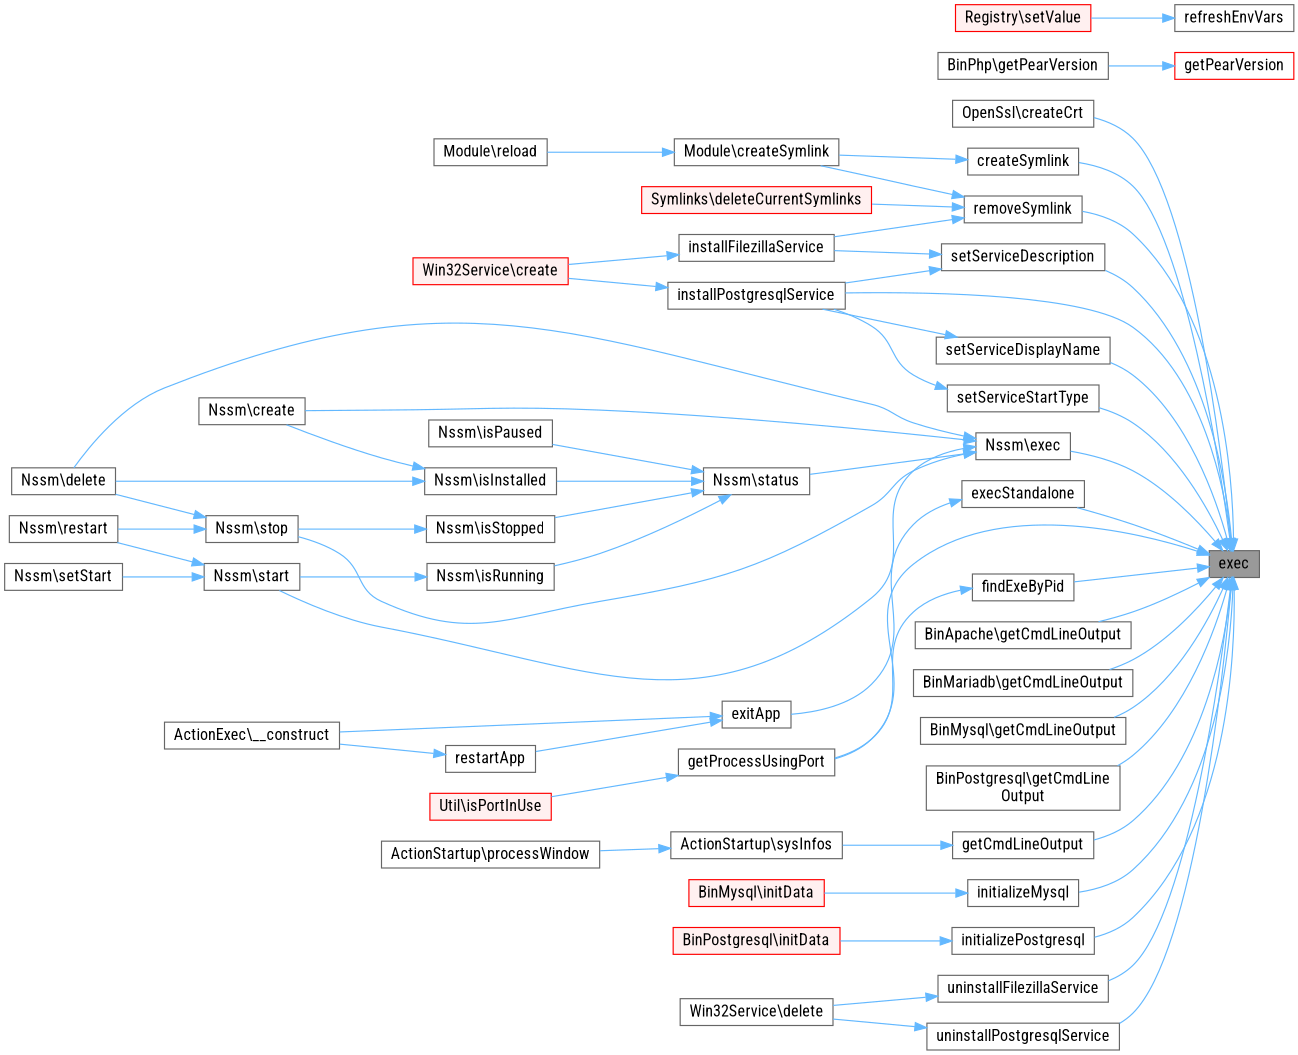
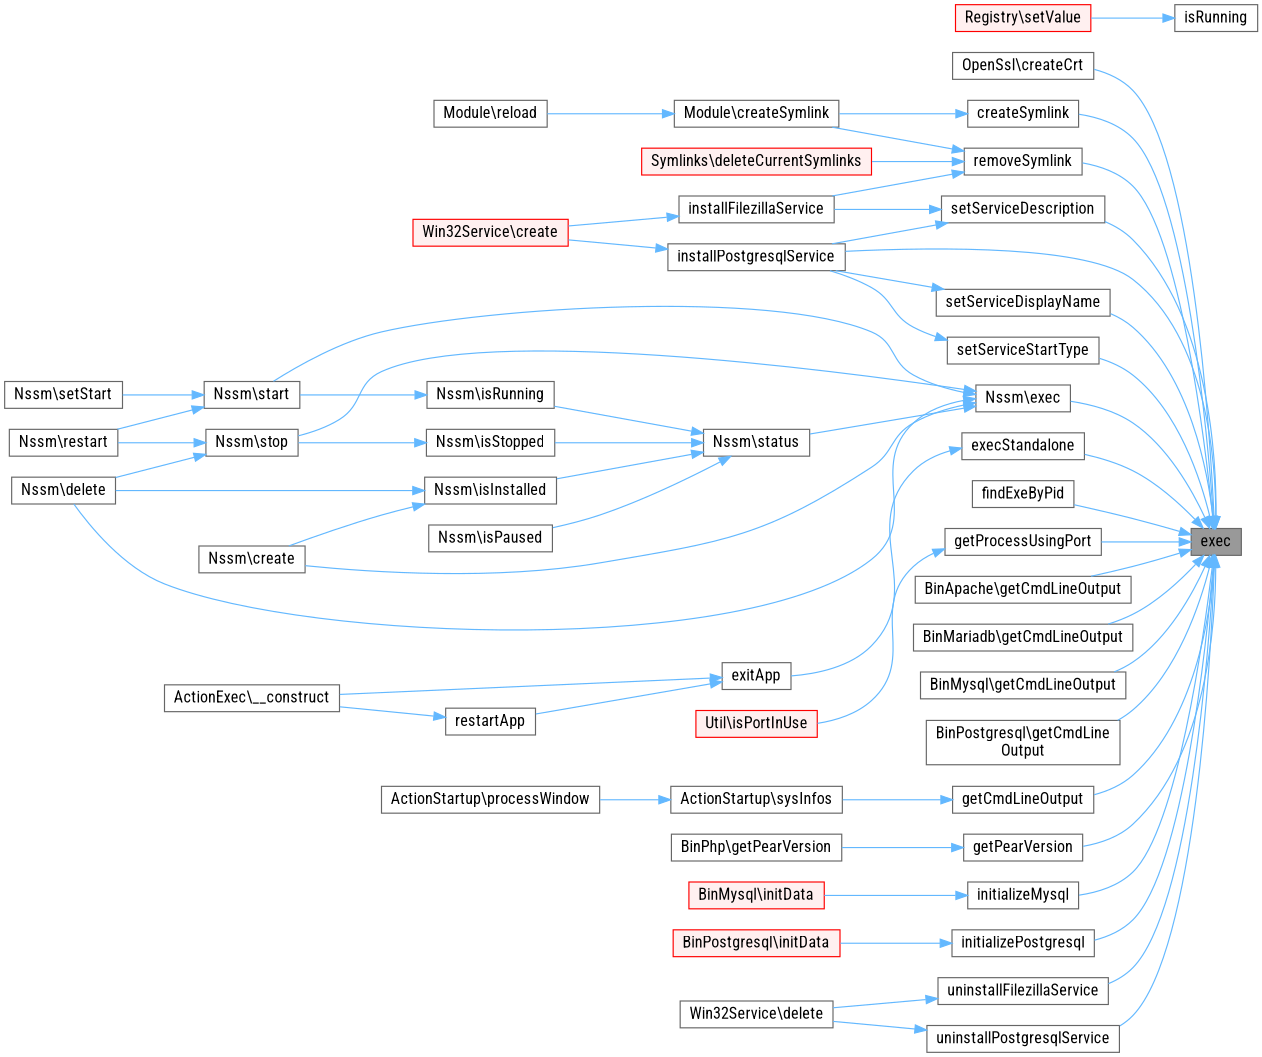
(1234, 18) -> (1216, 18)
(1234, 66) -> (1023, 848)
(902, 625) -> none
none -> (1165, 783)
